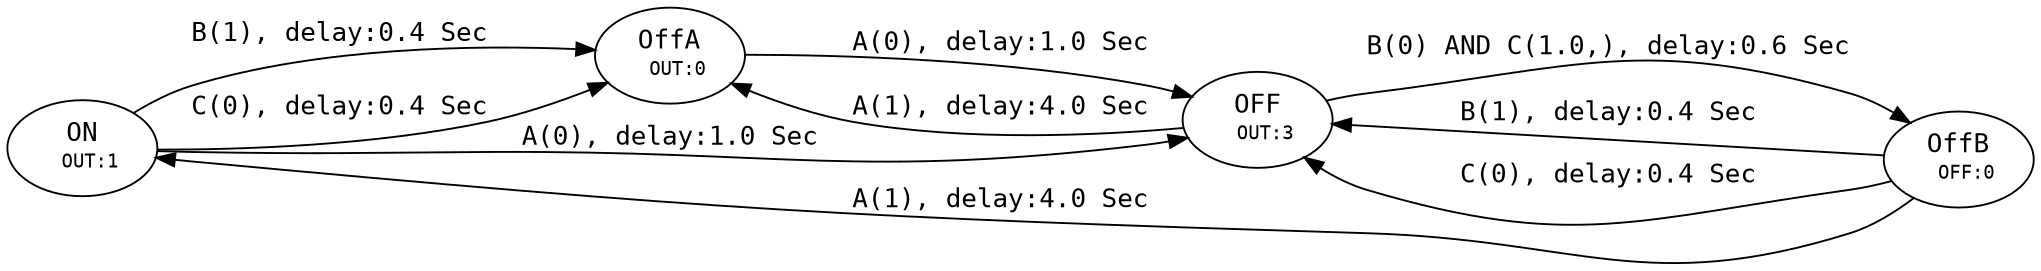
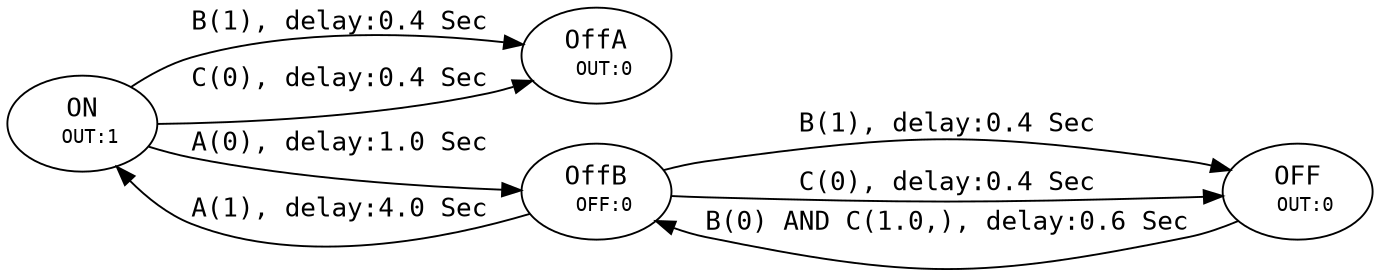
(960, 63) -> none
(964, 133) -> none
(1266, 133) -> (1306, 205)
(664, 155) -> (324, 177)
